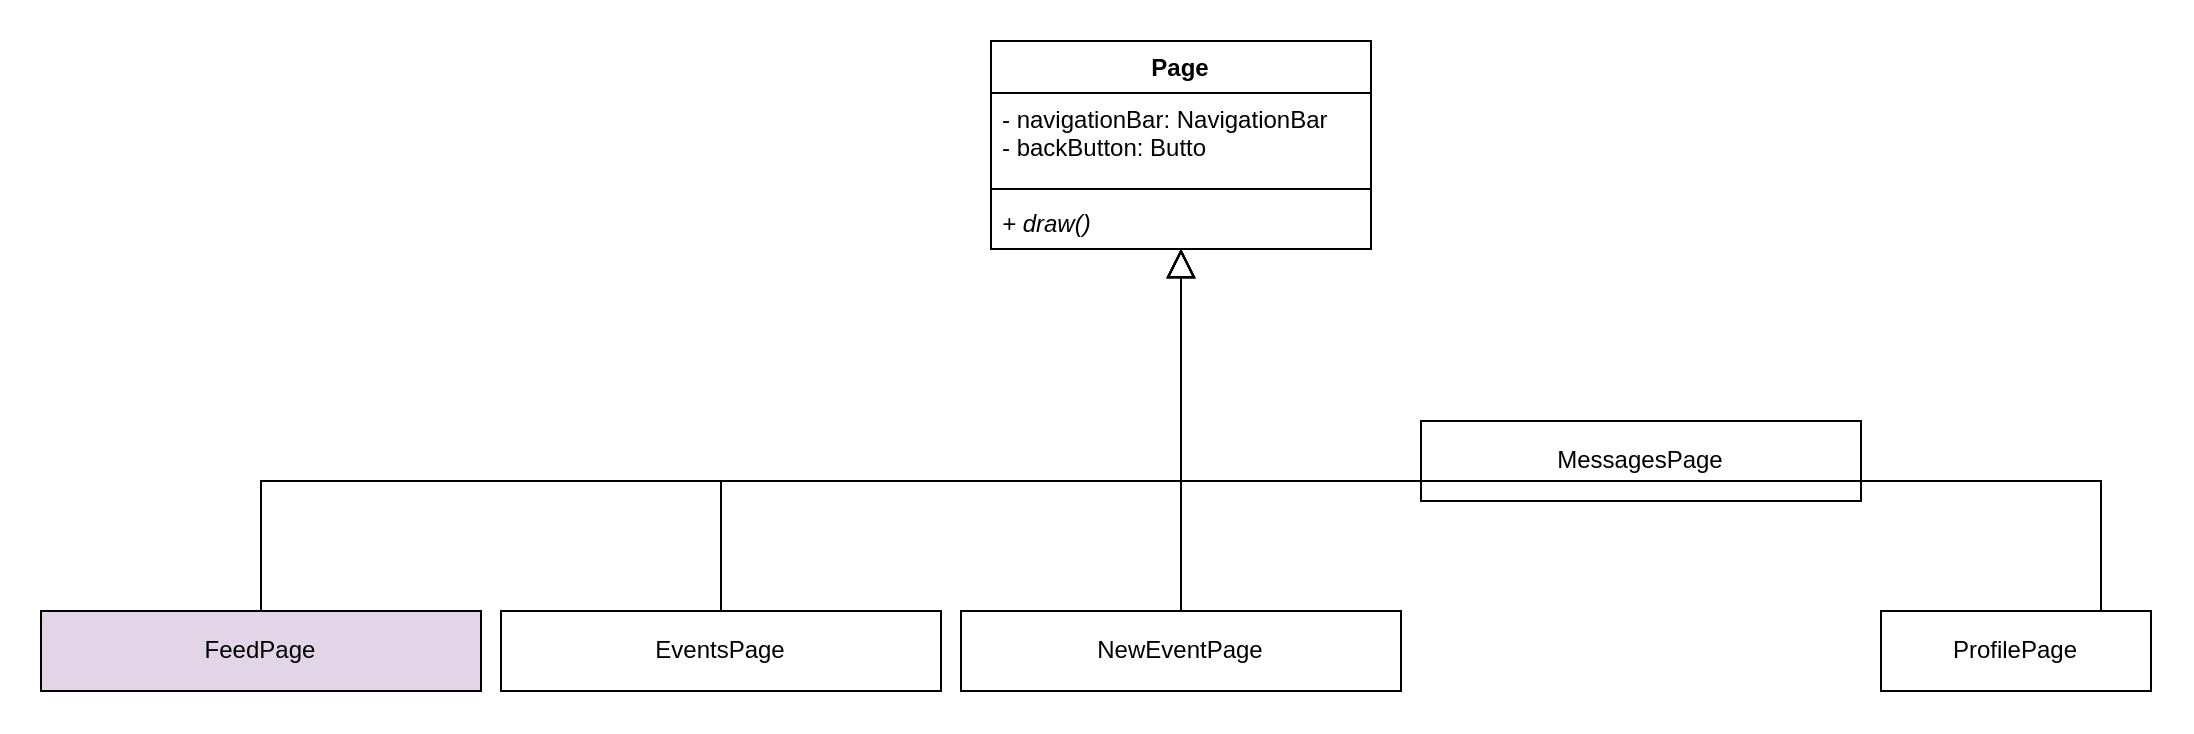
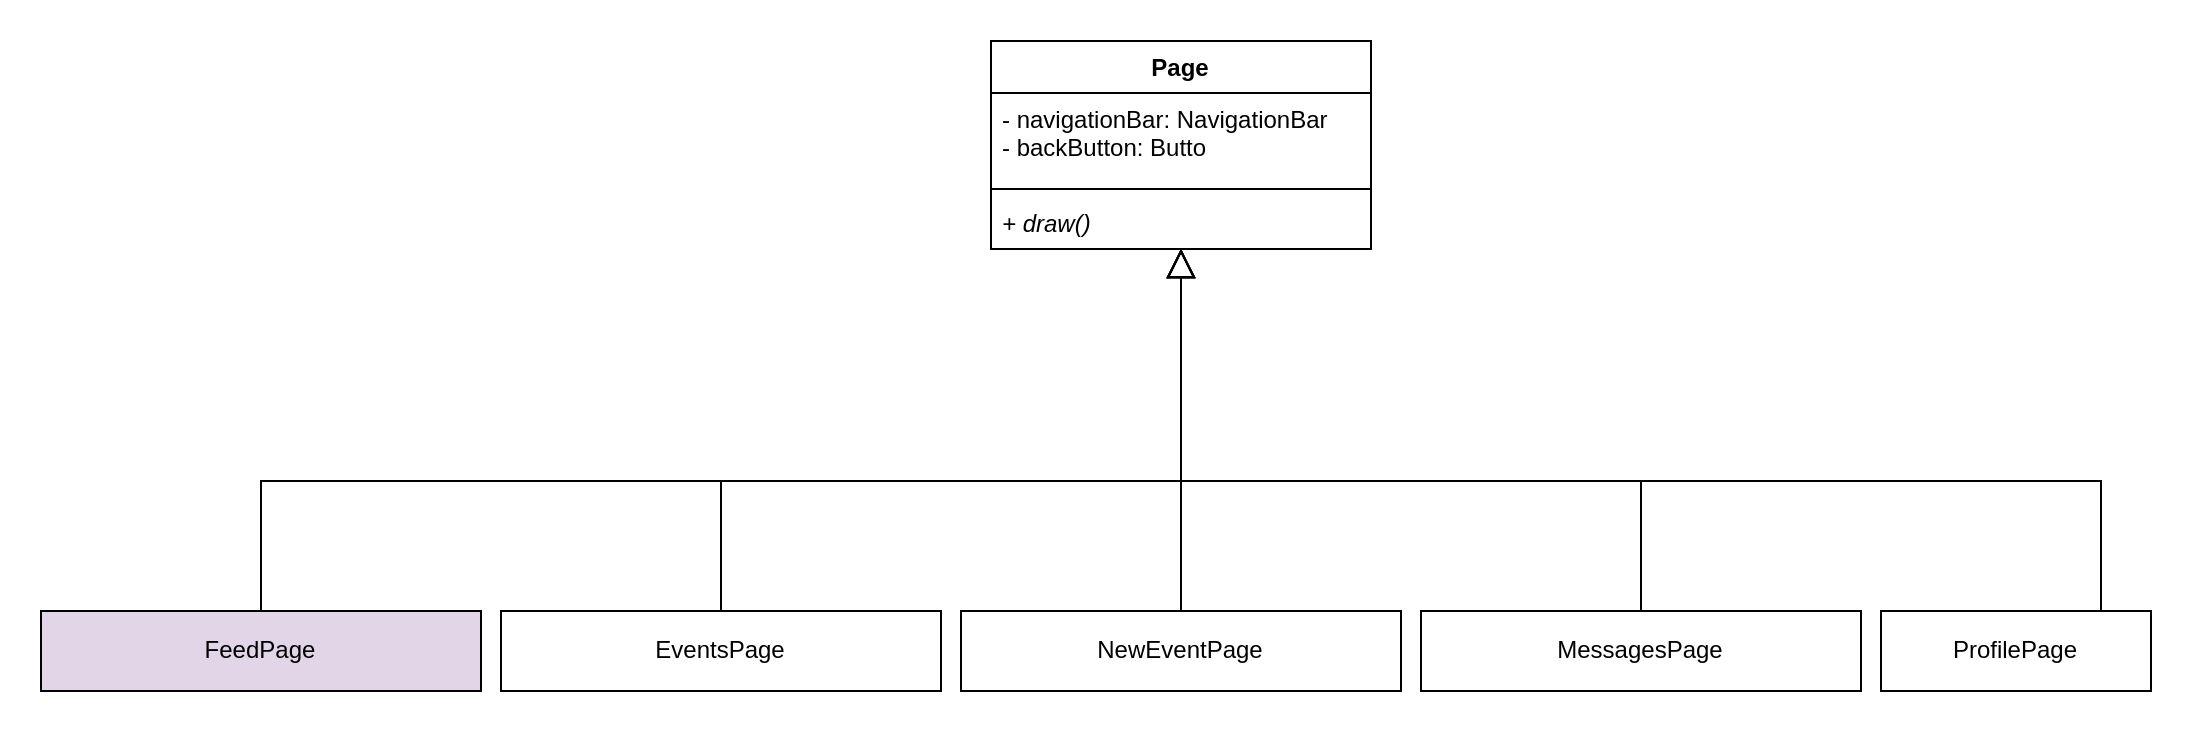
(1641, 461) -> (1641, 651)
